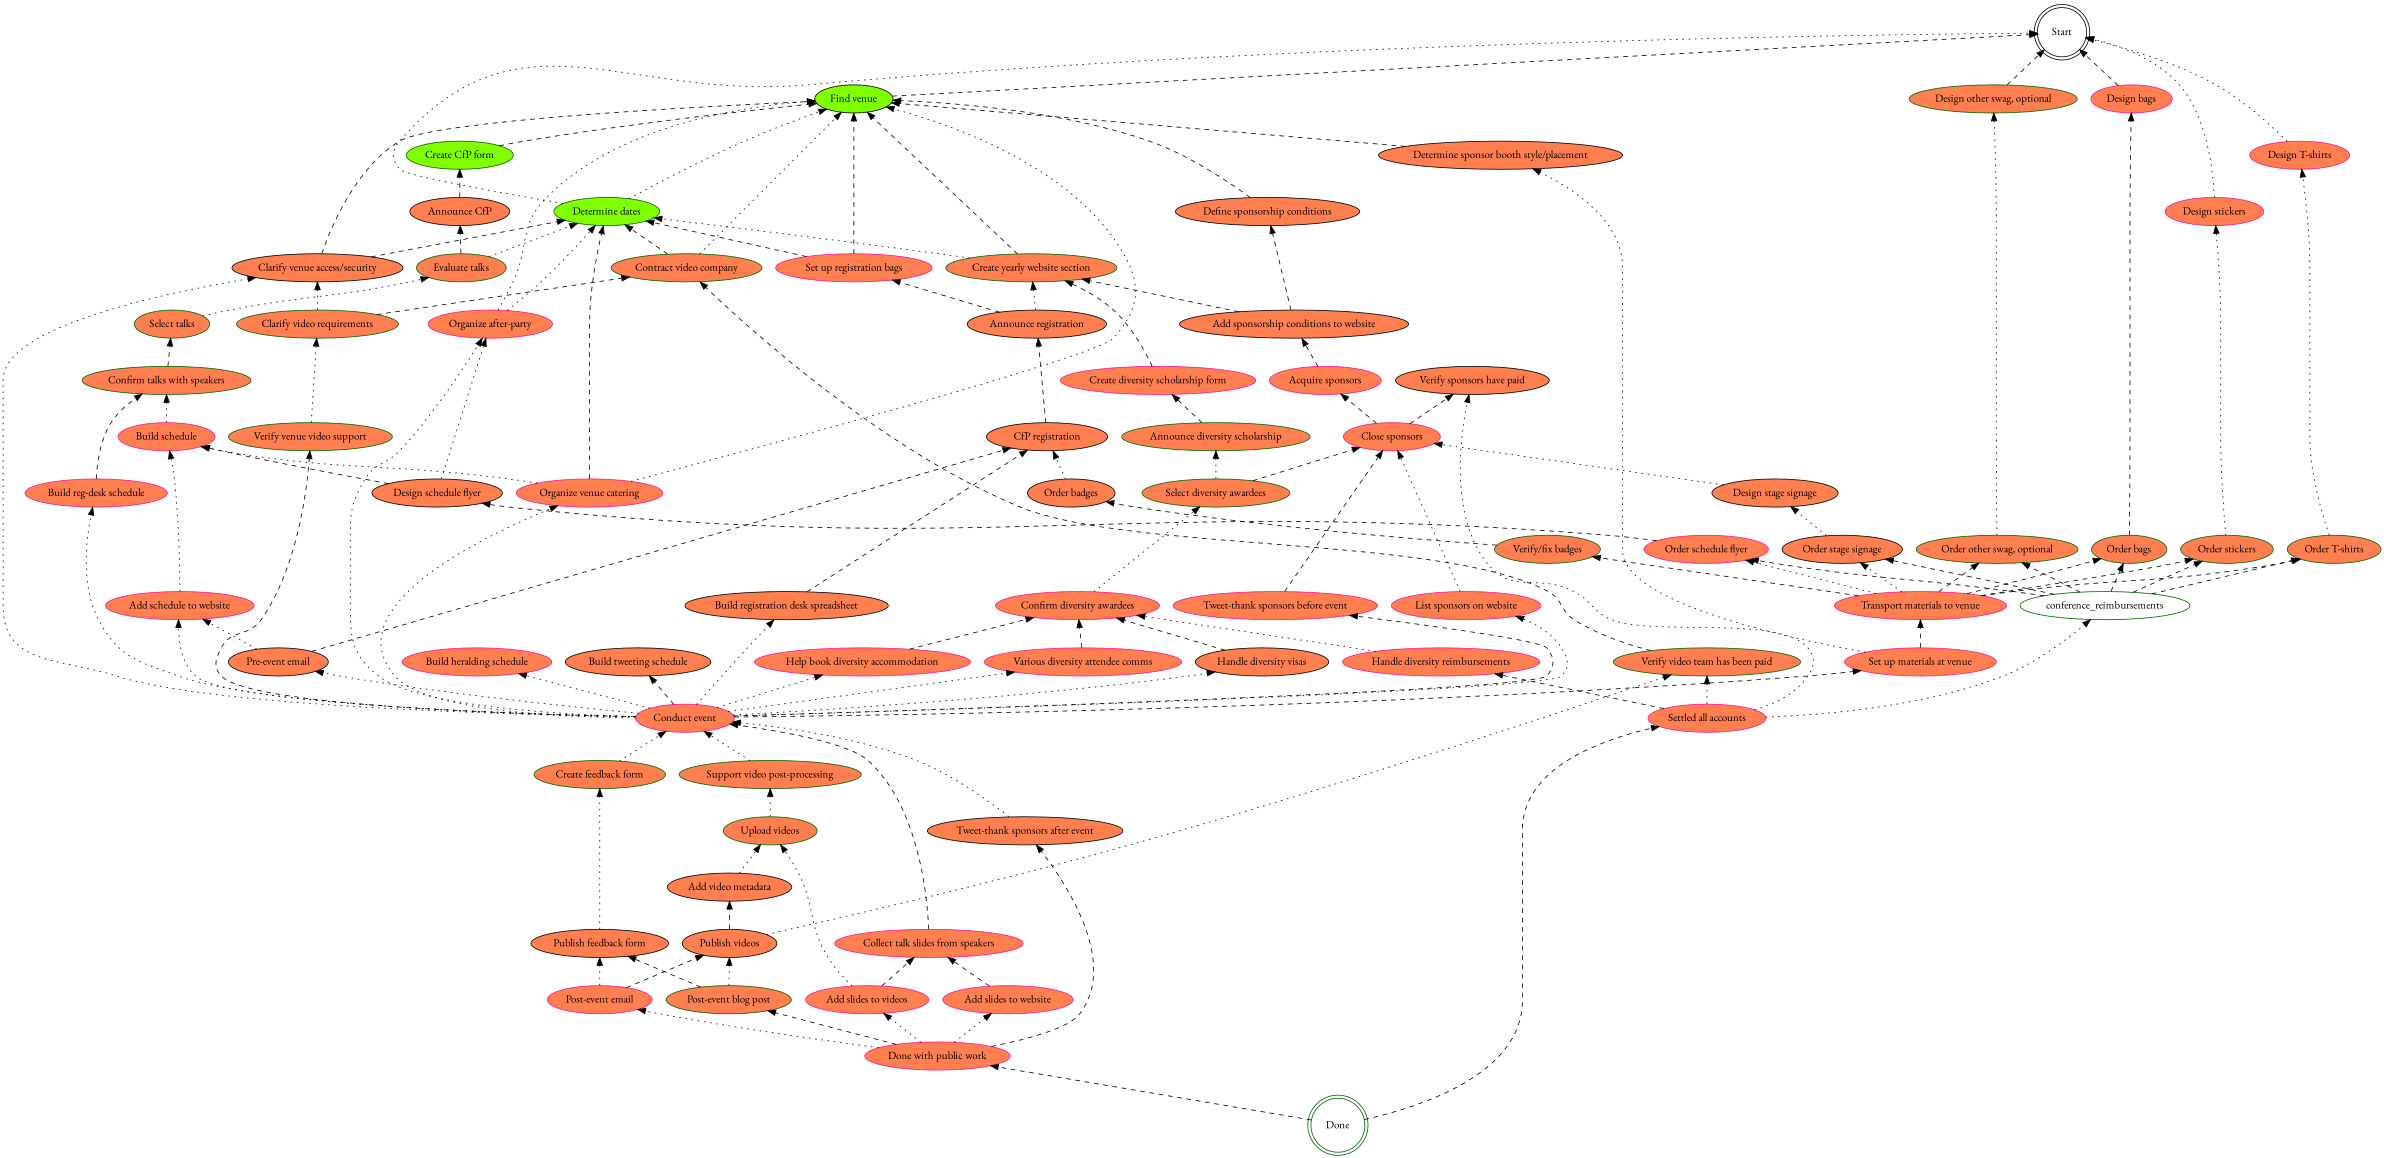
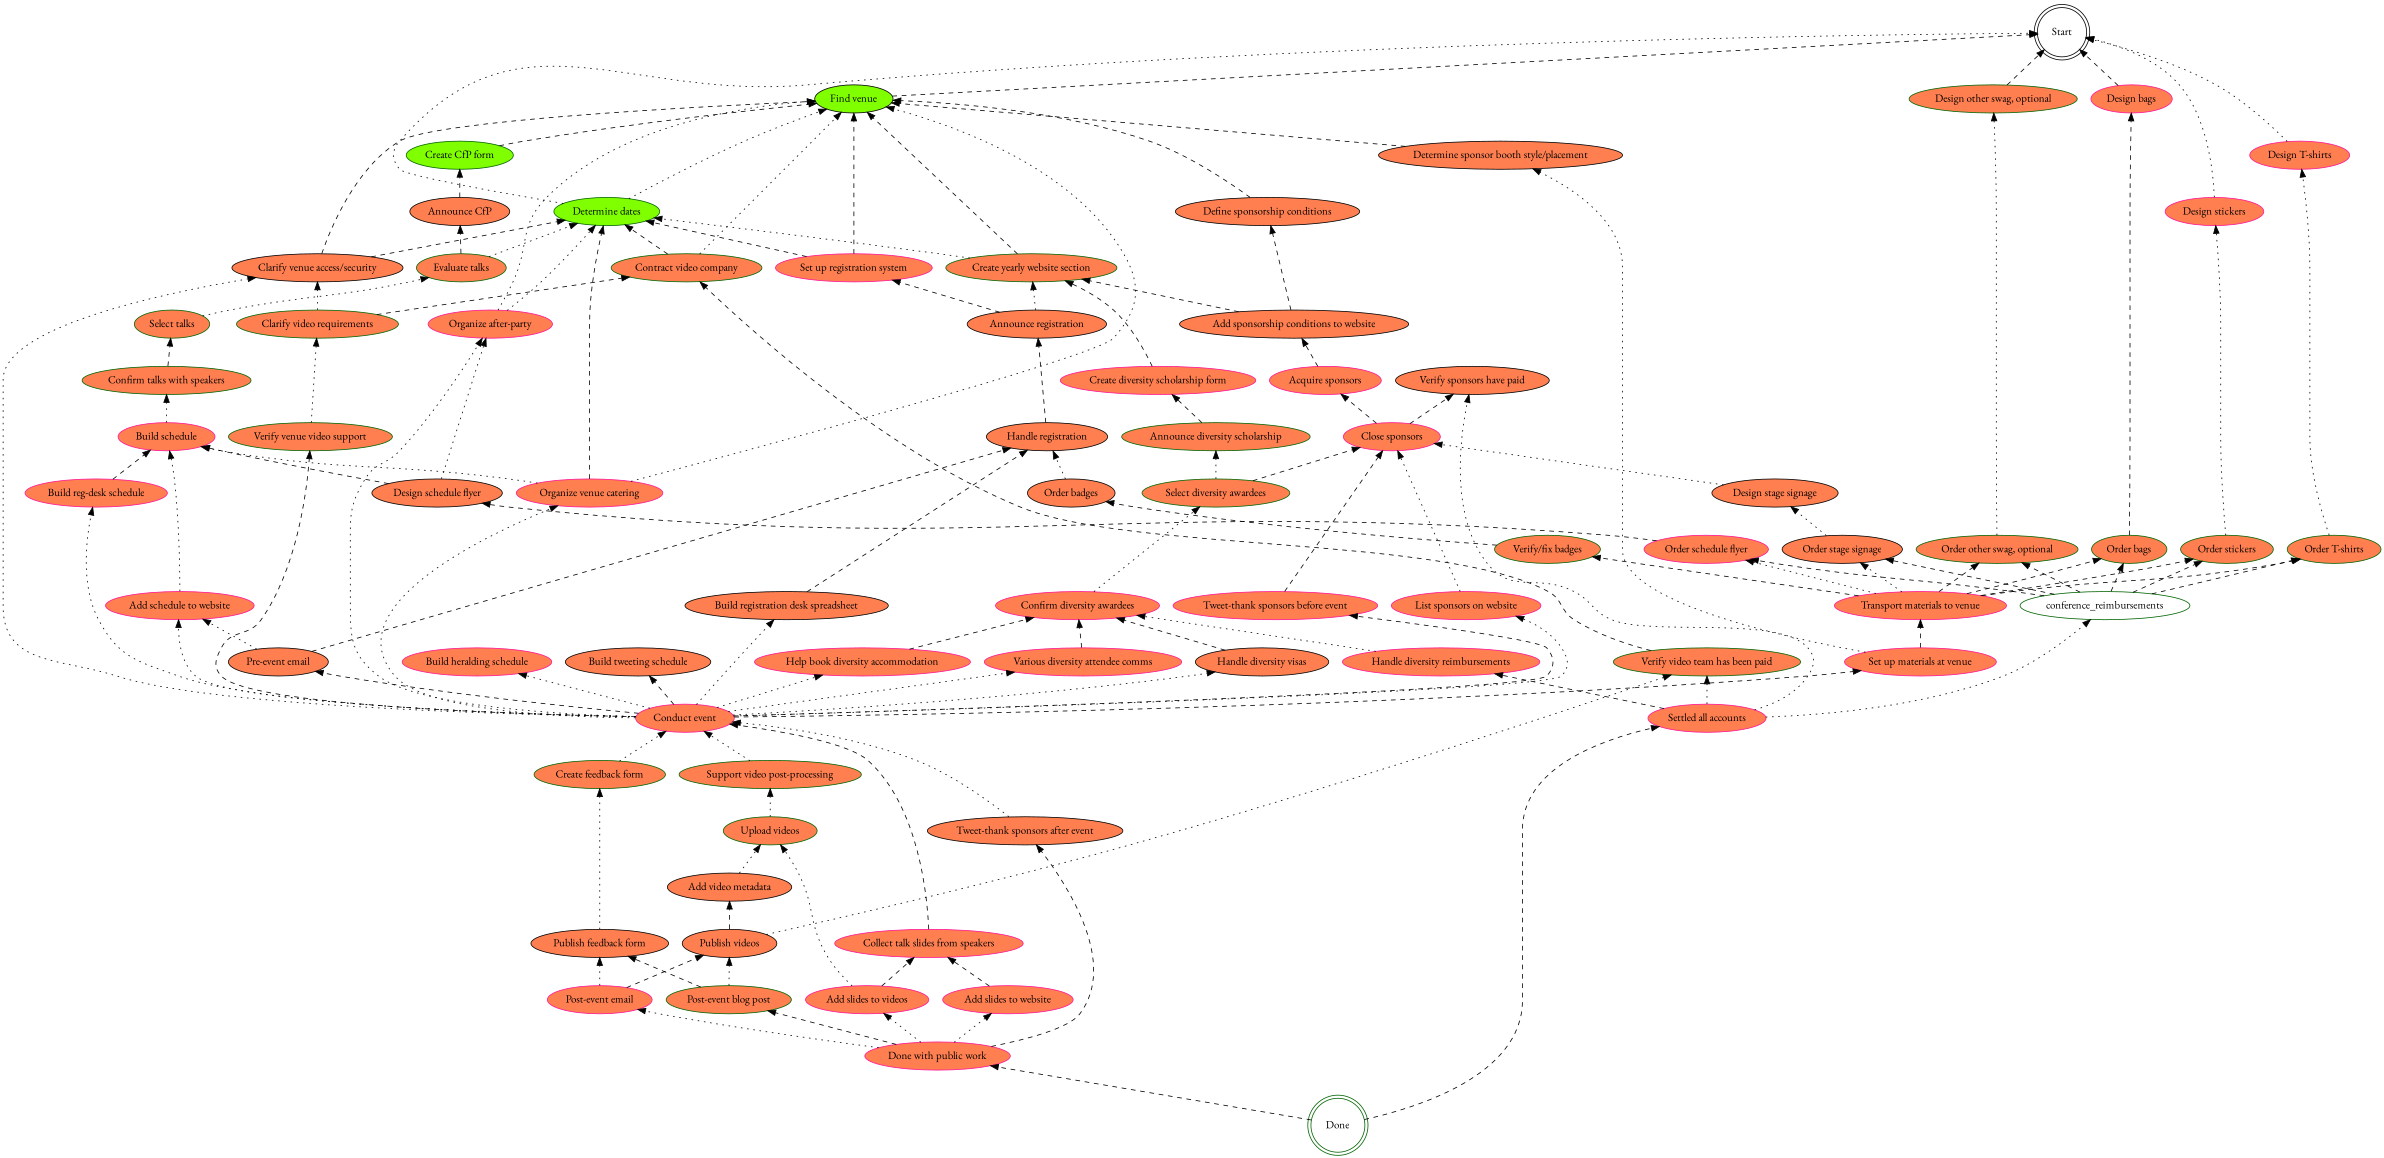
(854, 268) -> (854, 268)
(106, 433) -> (128, 467)
(1047, 437) -> (1047, 437)
(481, 696) -> (481, 696)
